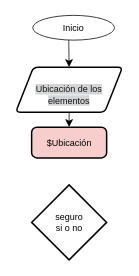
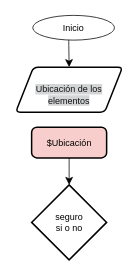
(69, 119) -> none
none -> (69, 177)
